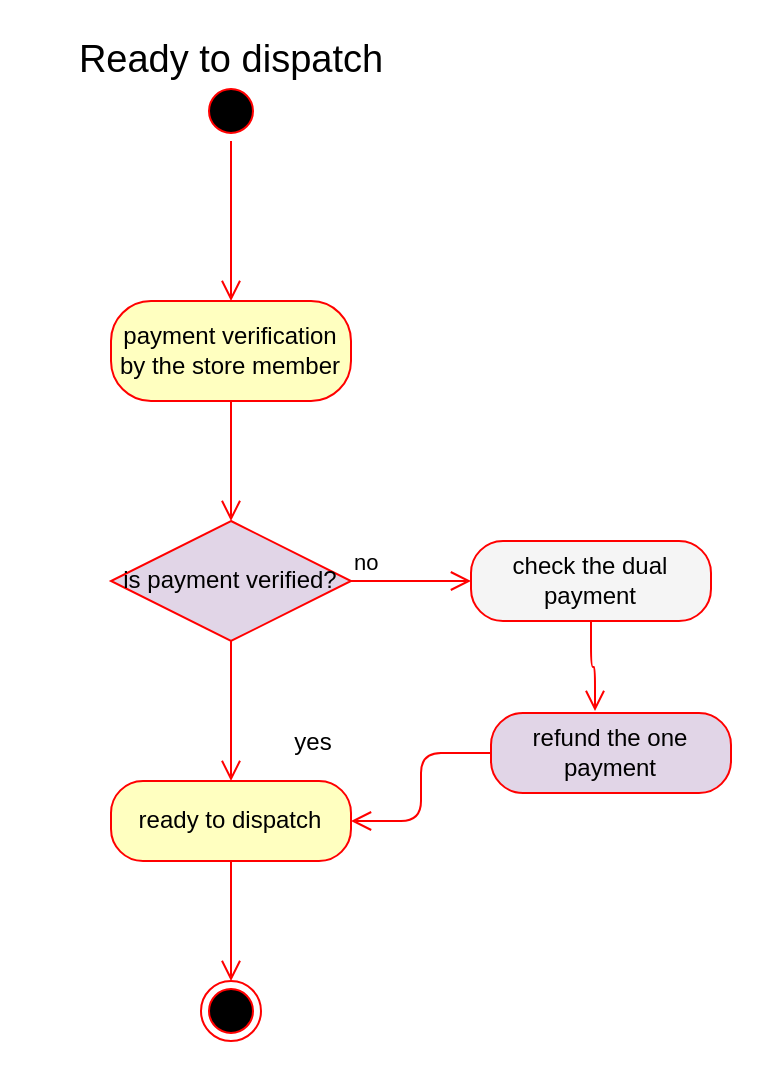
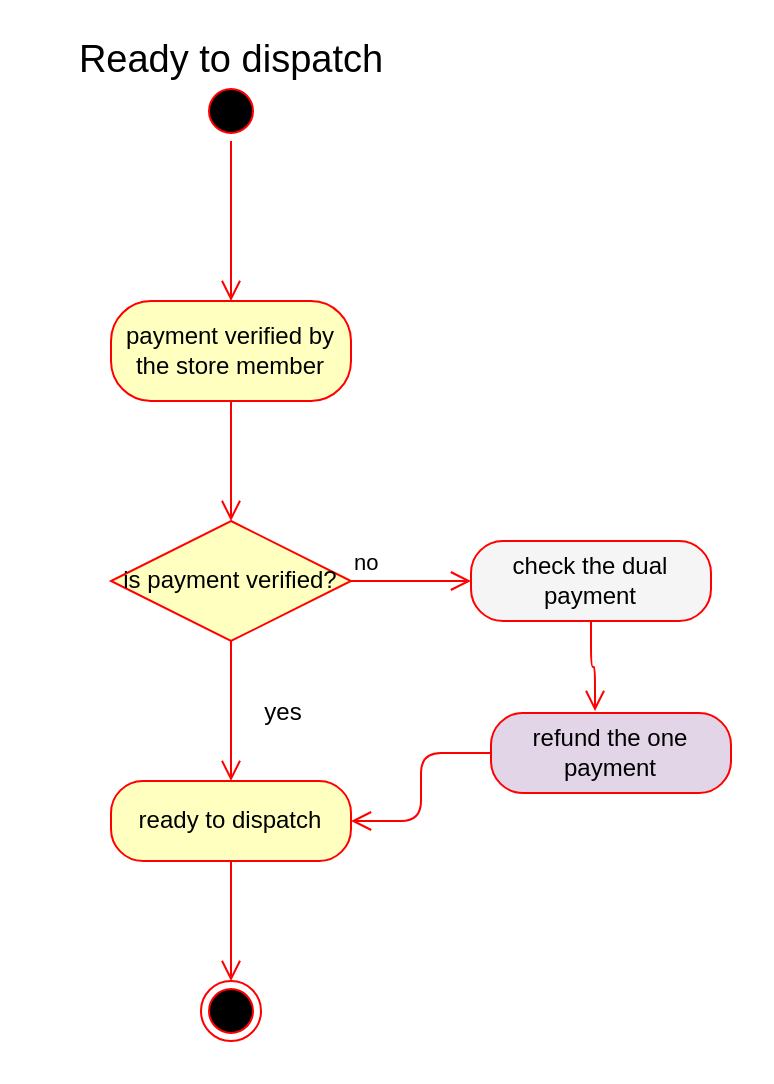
(231, 351) -> (231, 351)
(231, 581) -> (231, 581)
(313, 743) -> (283, 713)
